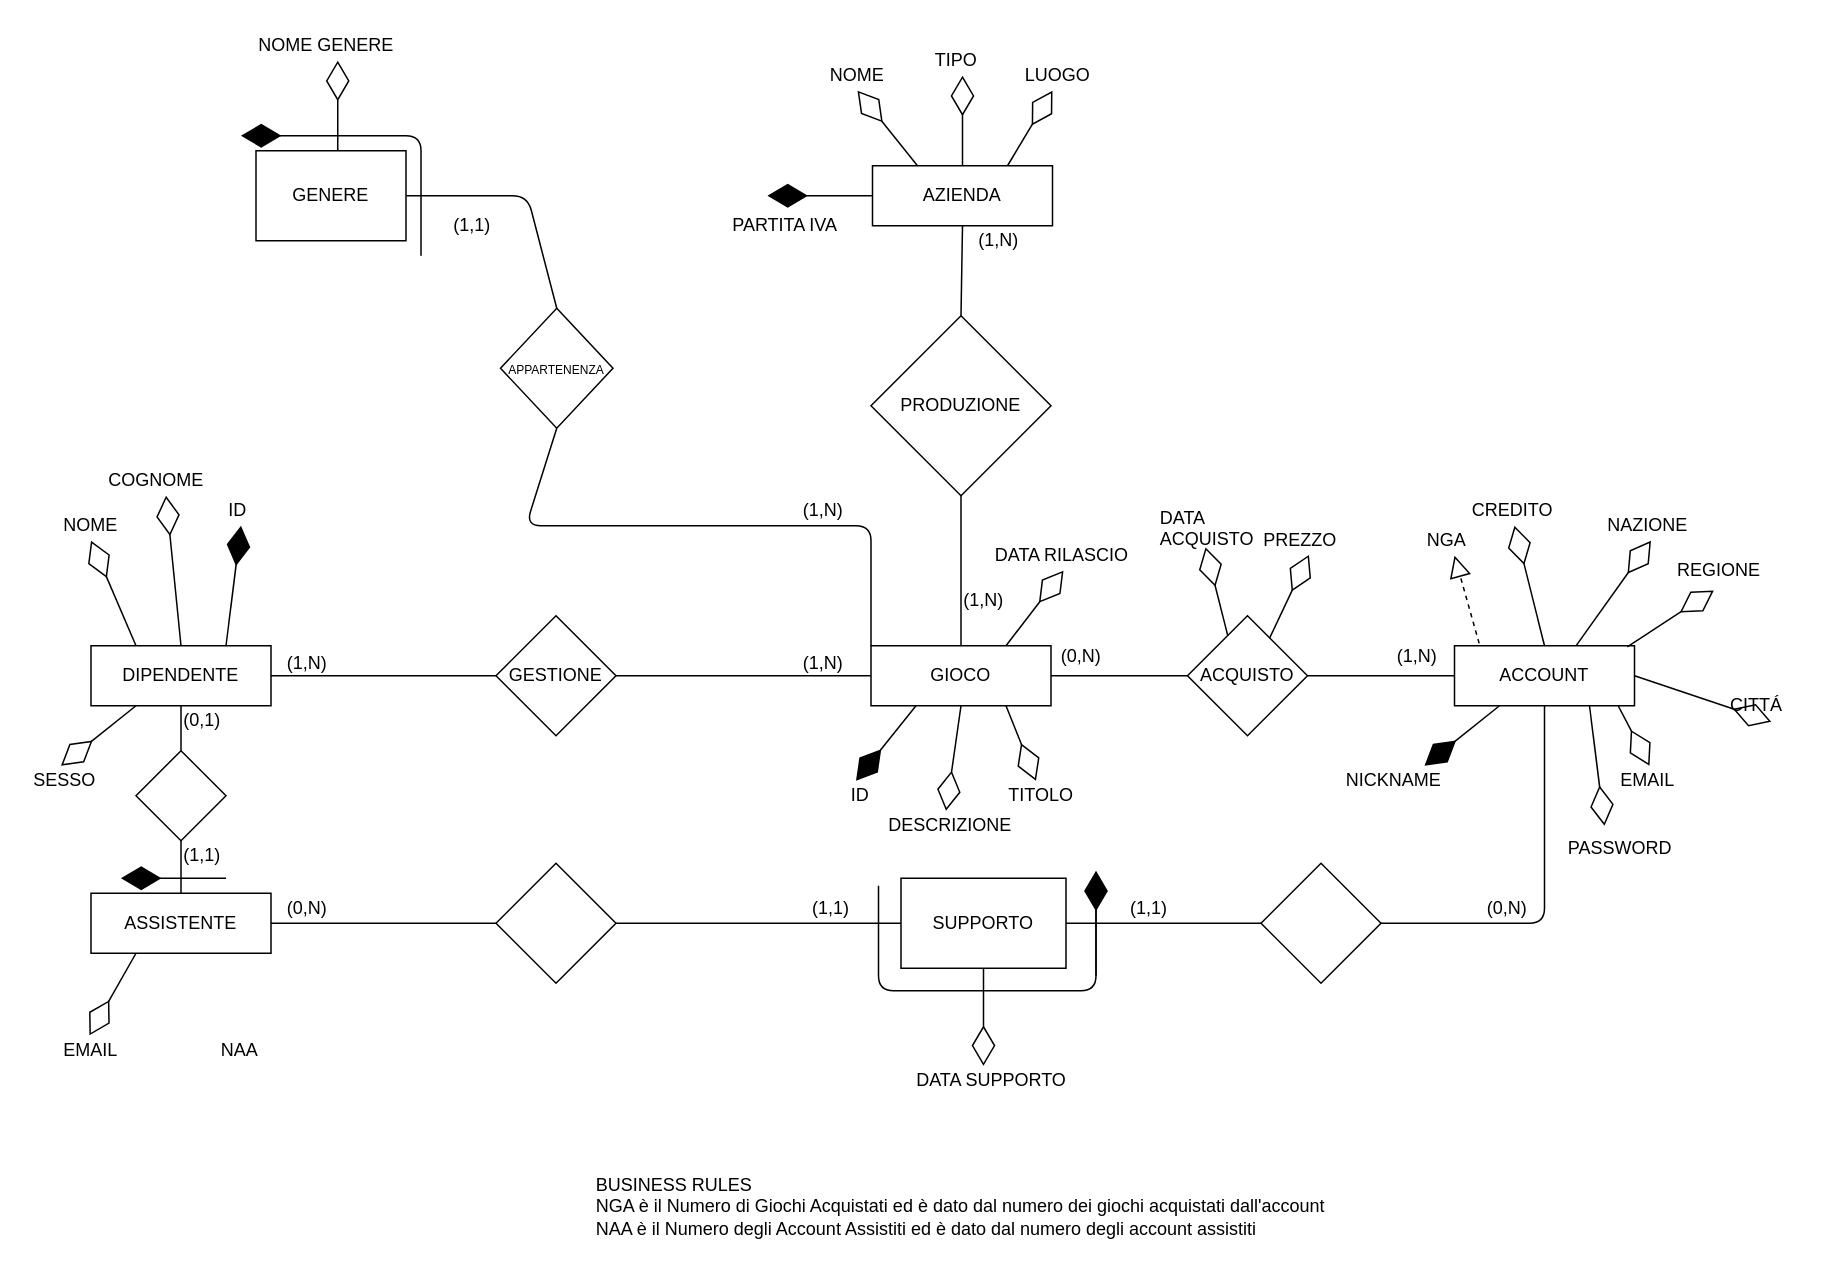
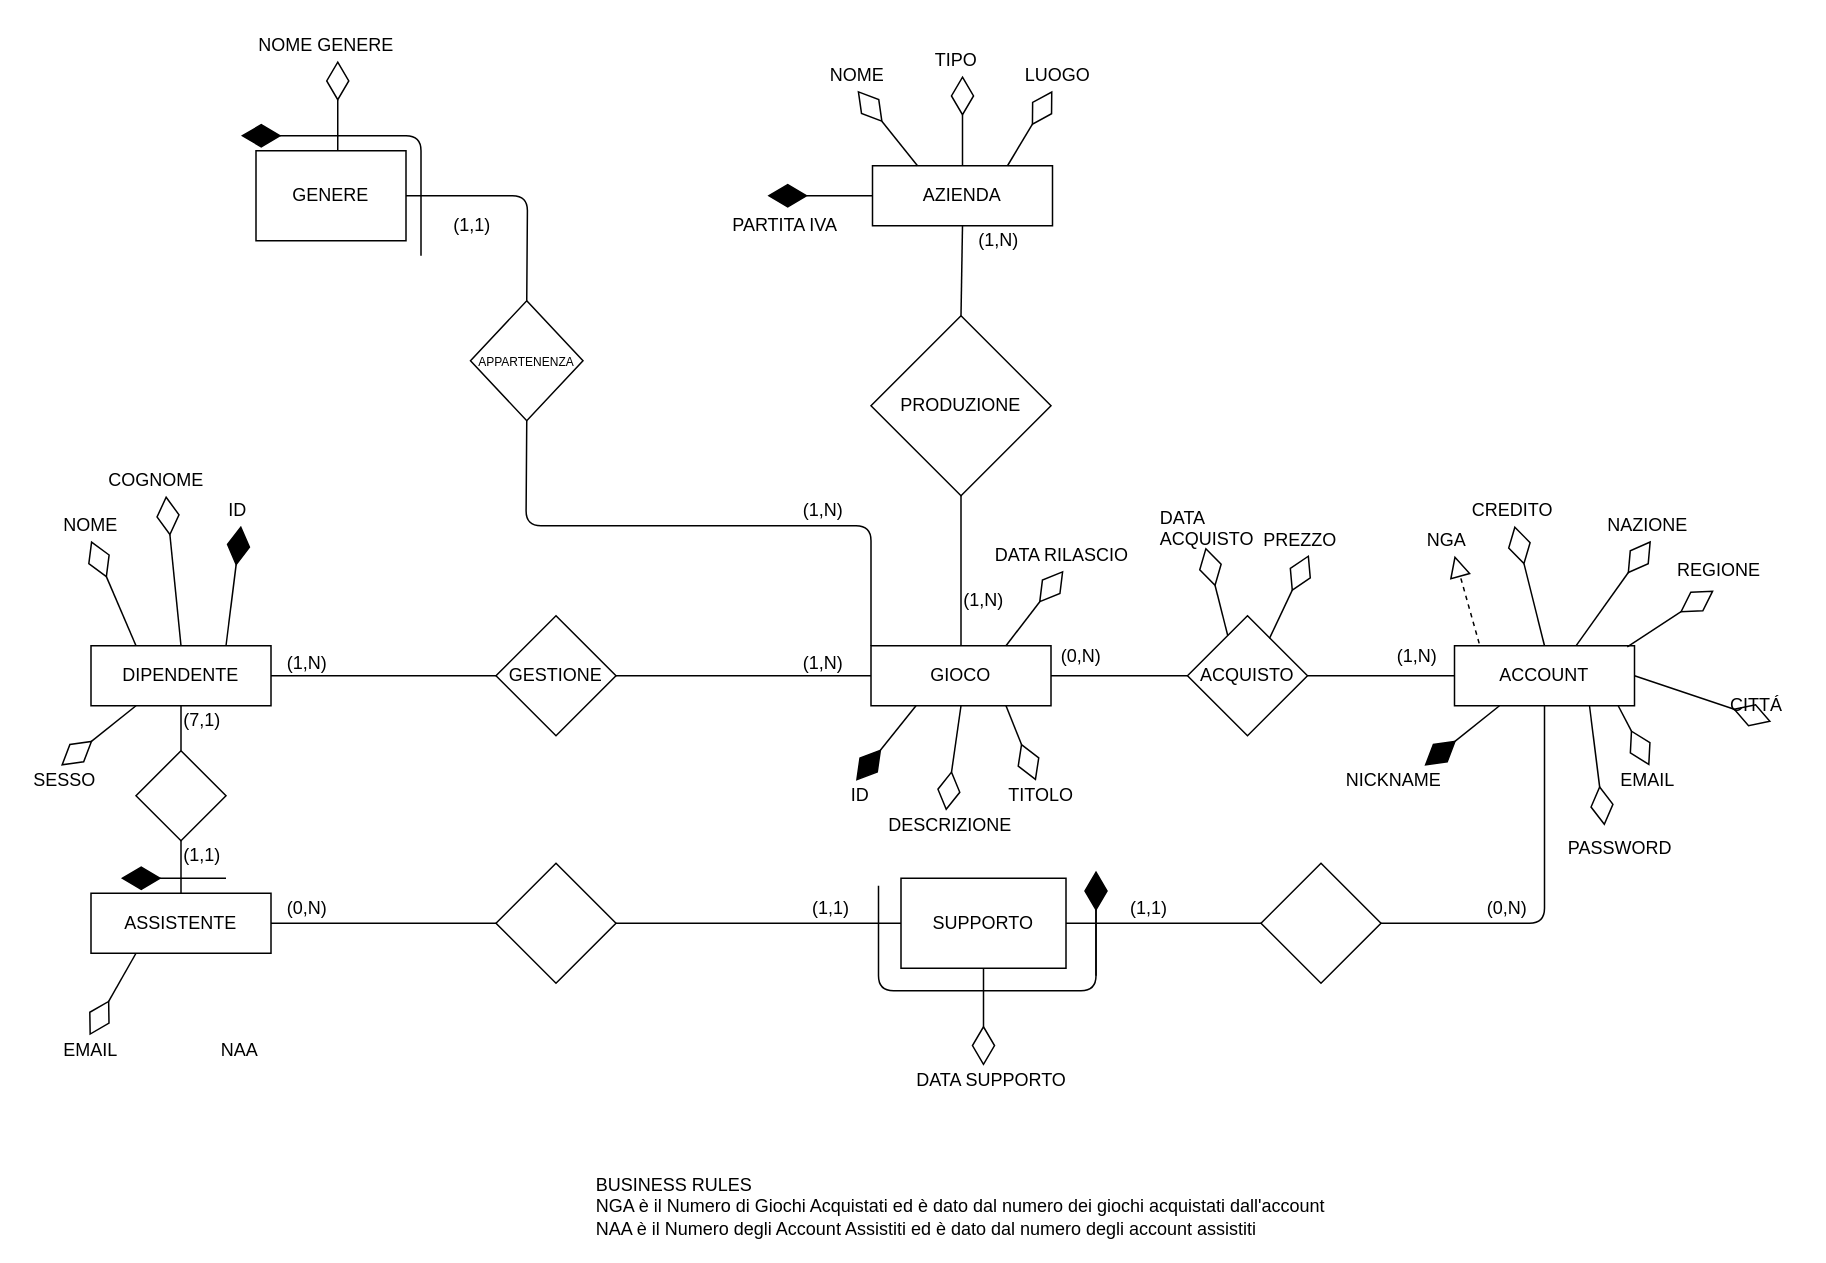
(557, 368) -> (527, 361)
(207, 721) -> (207, 721)
